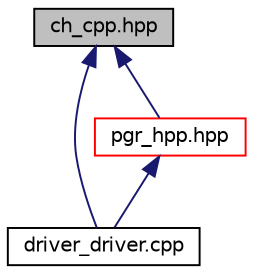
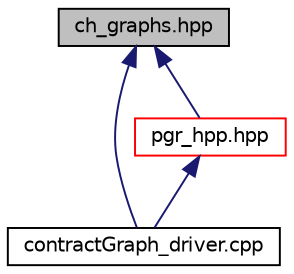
(104, 27) -> (144, 27)
(104, 247) -> (144, 247)
